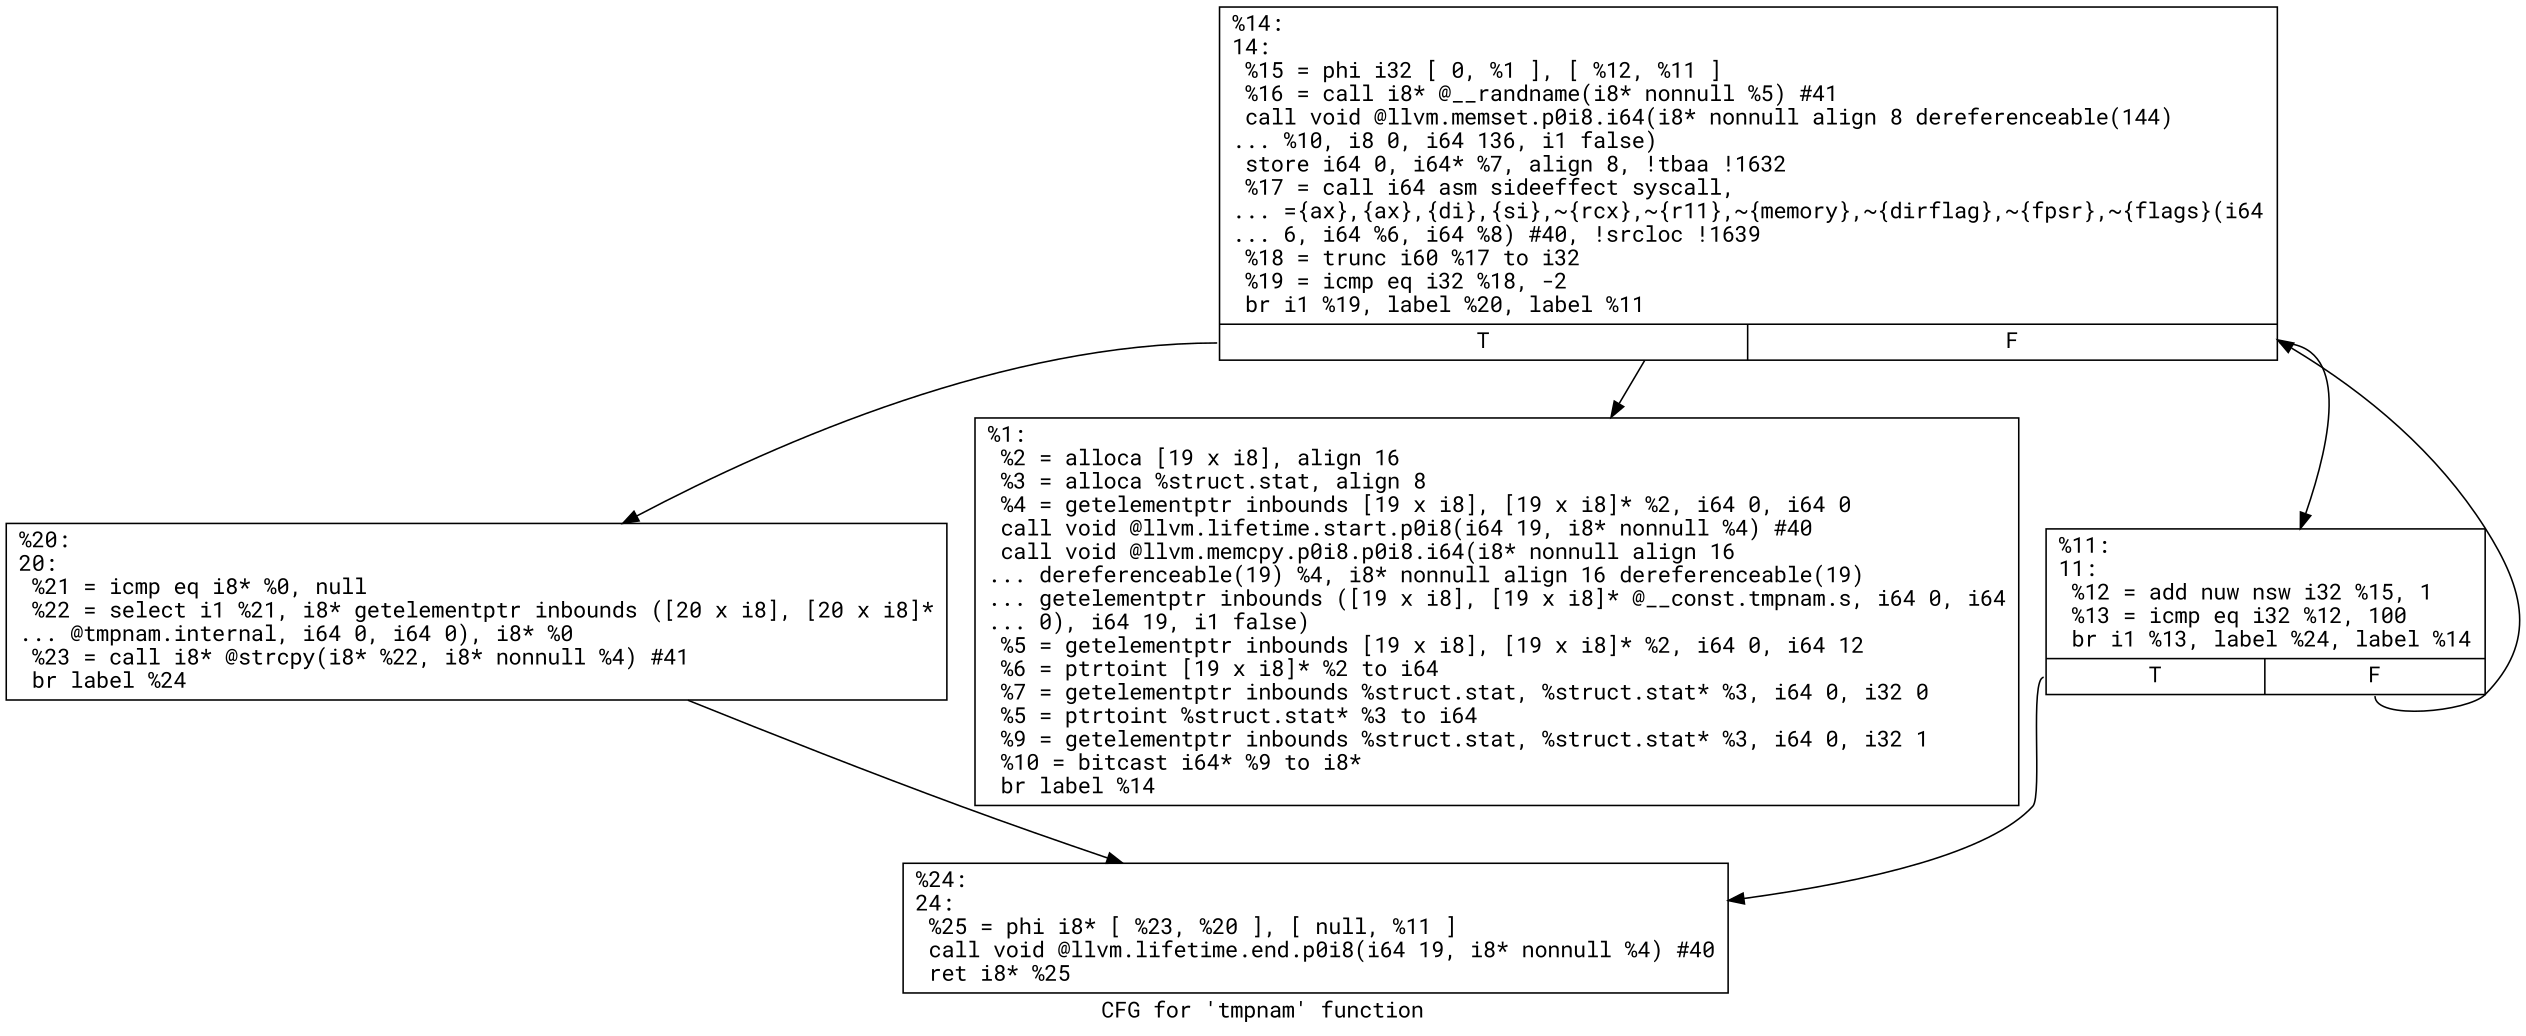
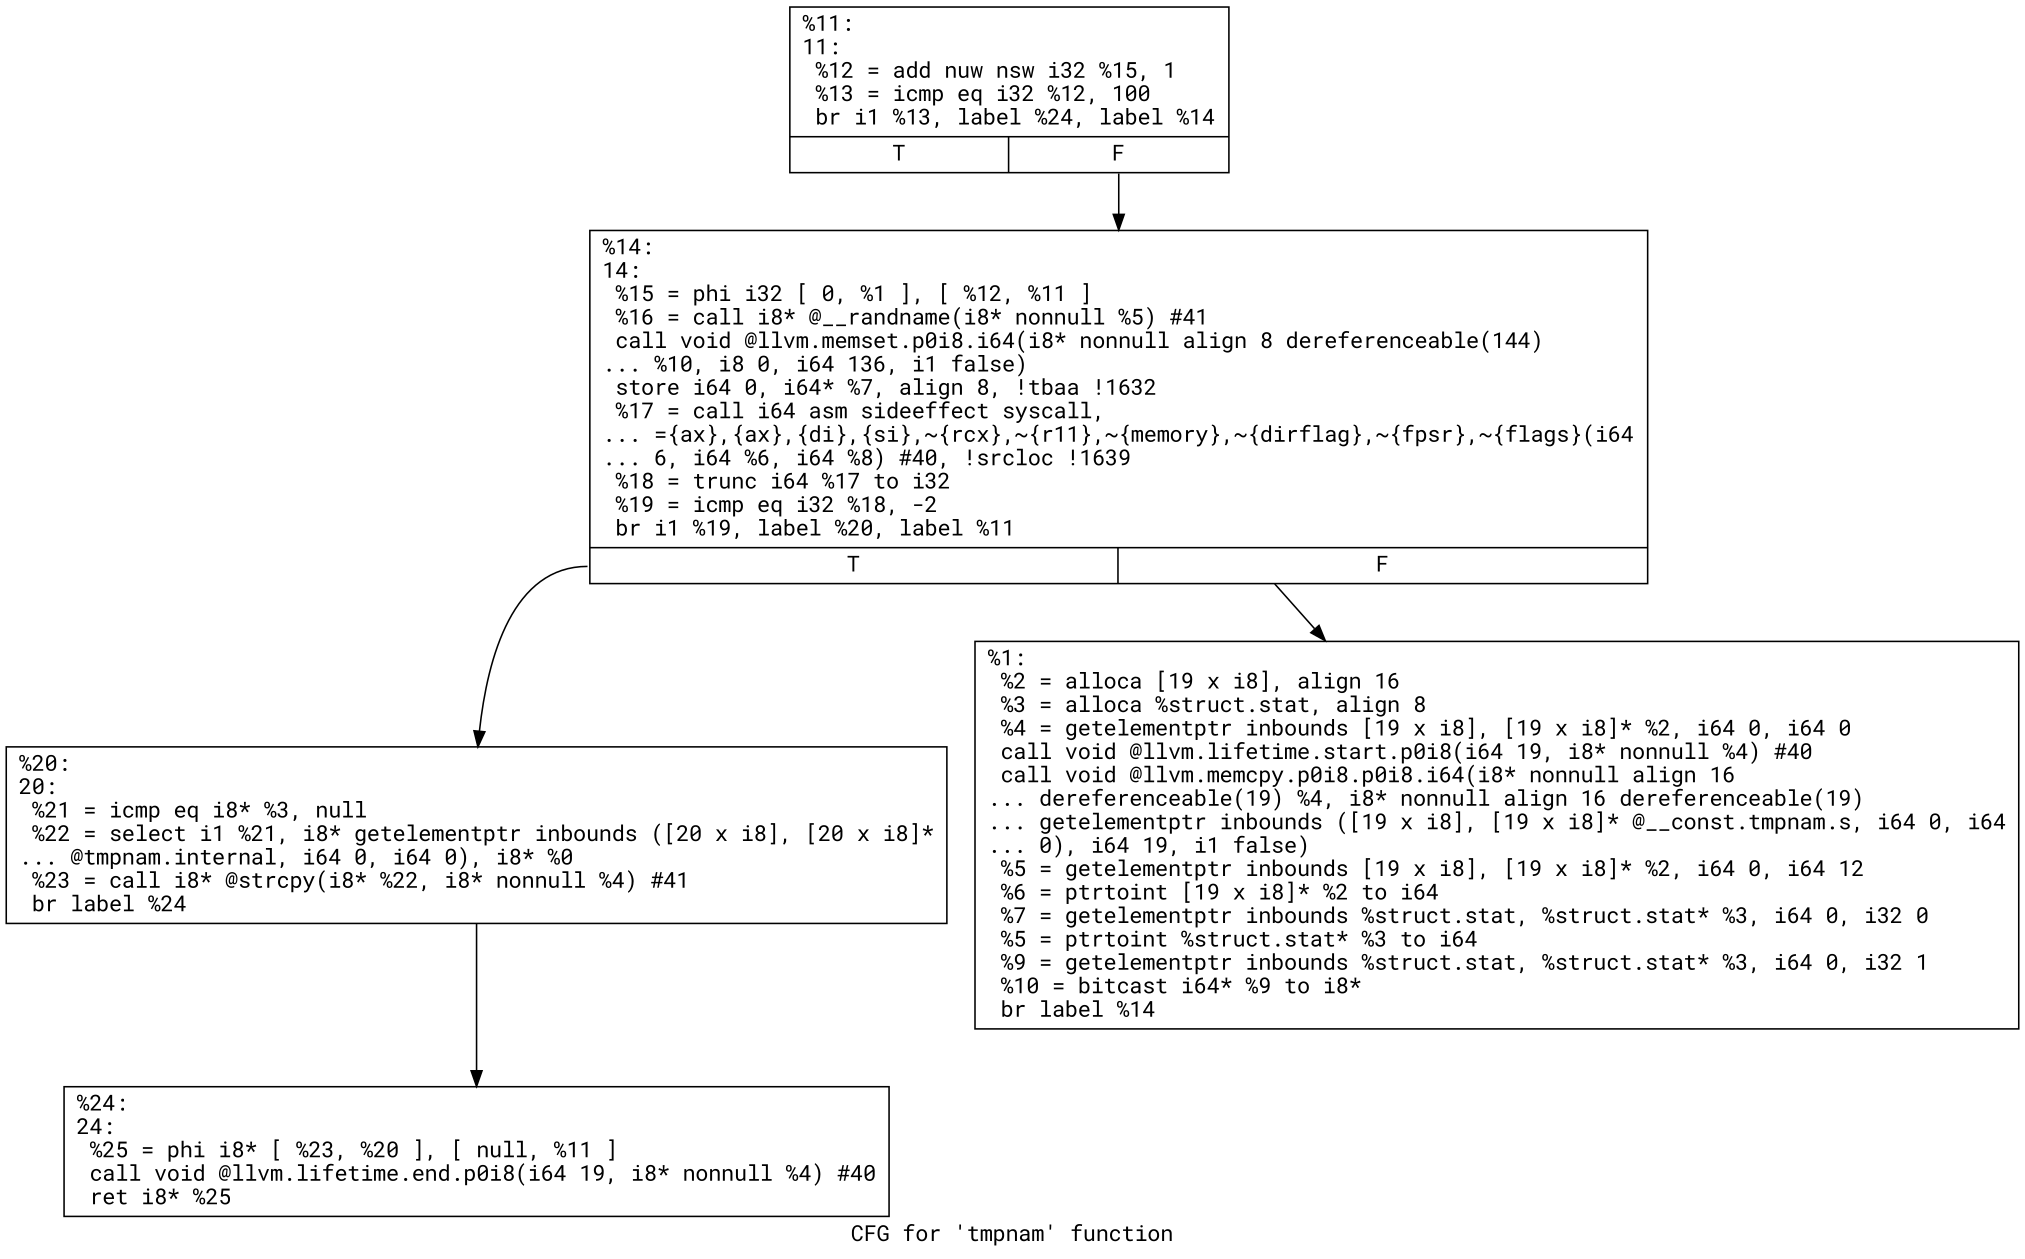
(1406, 259) -> (777, 482)
(2328, 416) -> none
(193, 588) -> (193, 811)
(1957, 851) -> none
